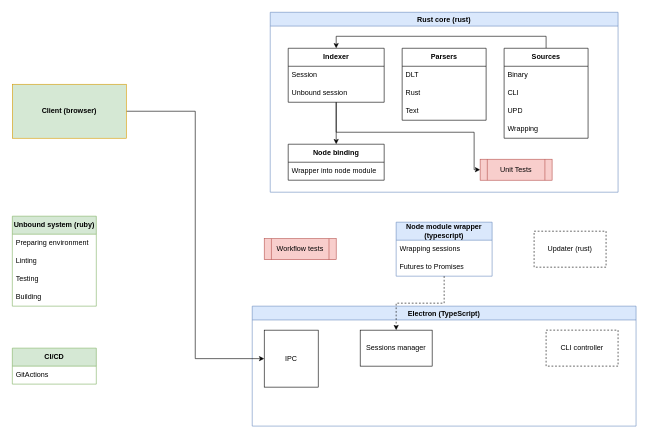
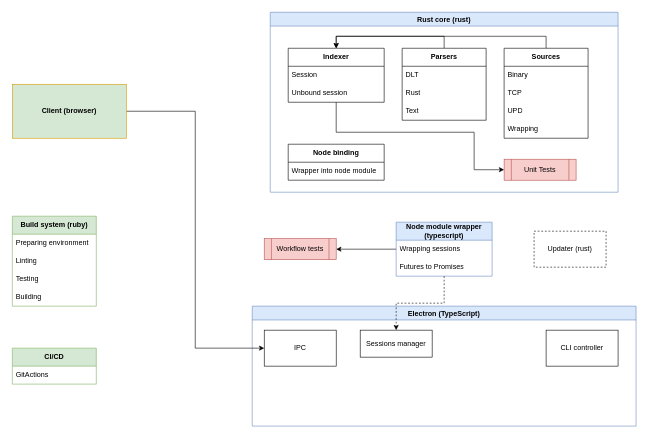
none -> (444, 43)
(514, 93) -> (514, 93)
(336, 138) -> none
(516, 170) -> (540, 170)
(54, 225) -> (54, 225)
none -> (341, 249)
(396, 348) -> (396, 344)
(582, 348) -> (582, 348)
(291, 359) -> (300, 348)
